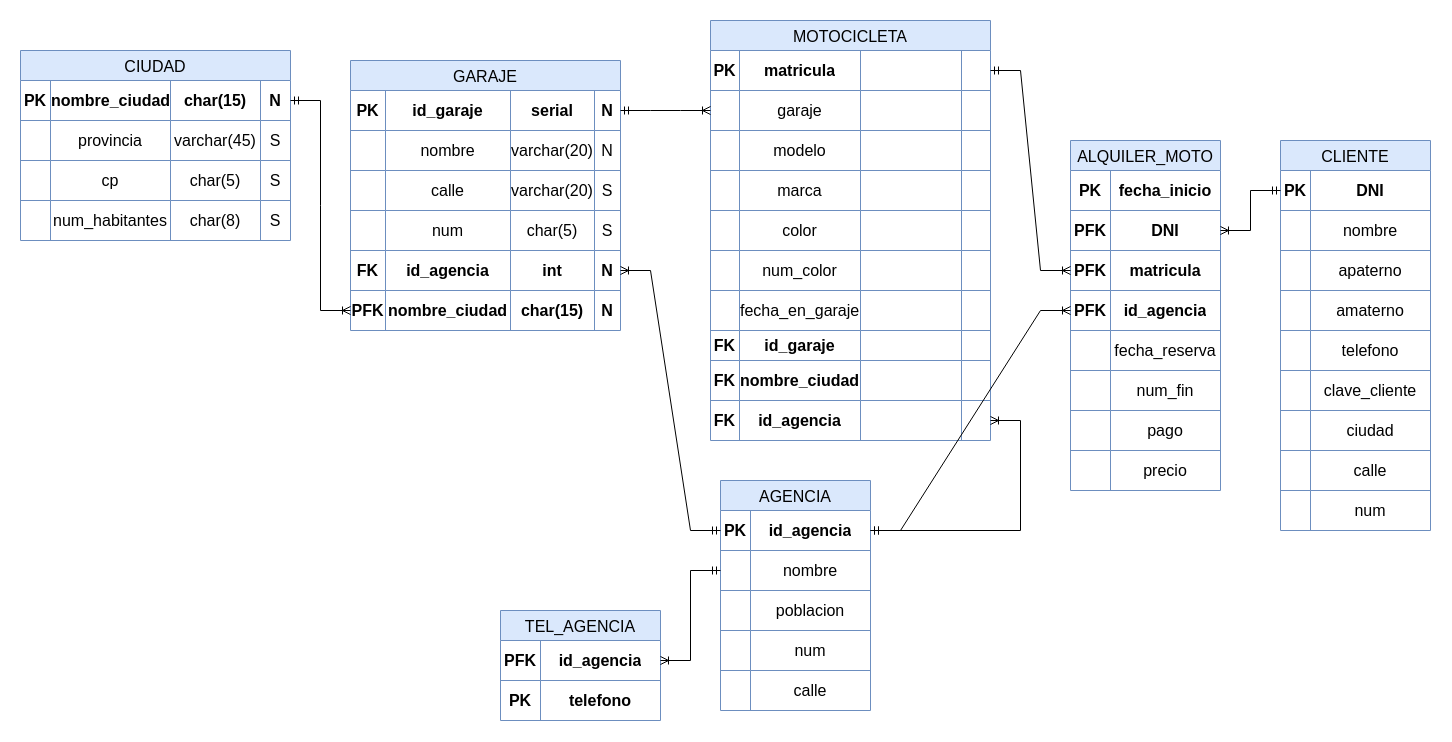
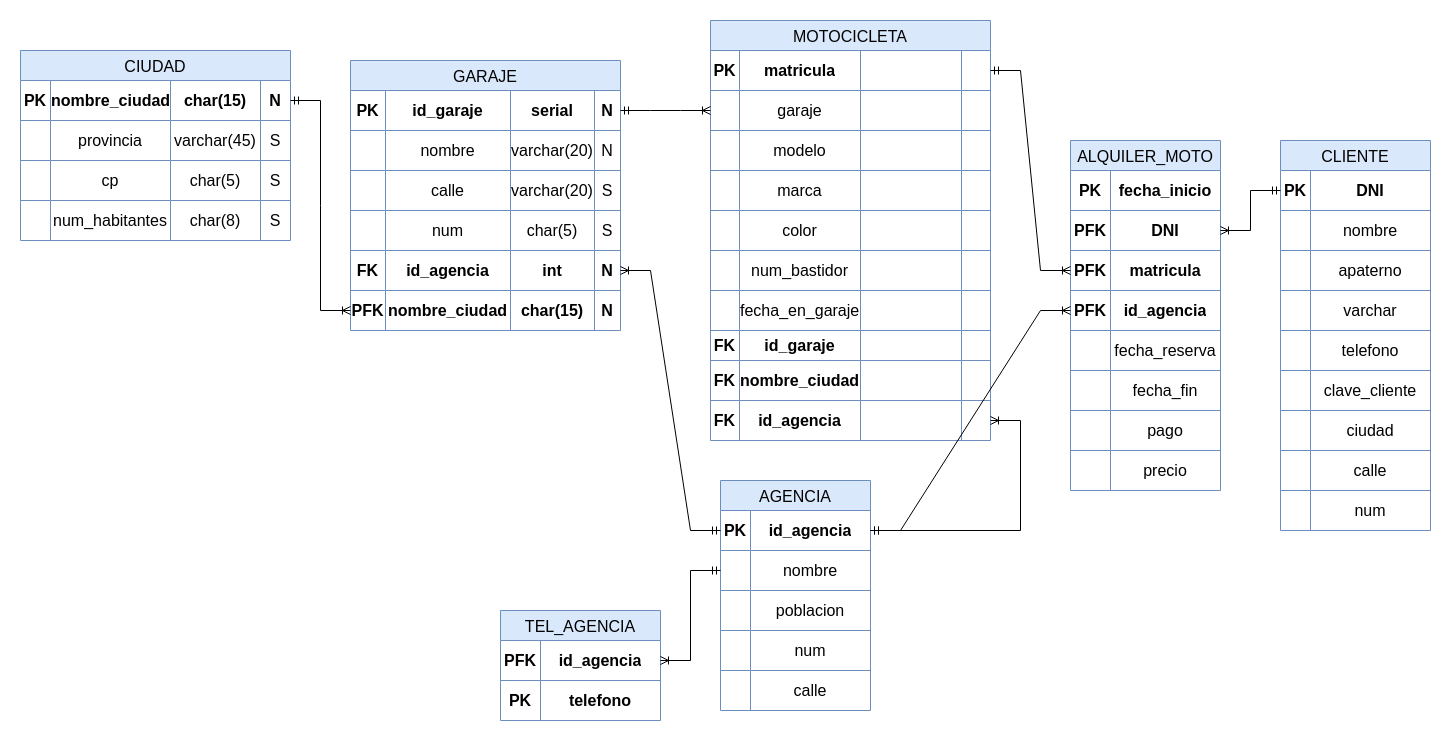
(800, 271) -> (800, 271)
(1371, 311) -> (1371, 311)
(1166, 391) -> (1166, 391)
